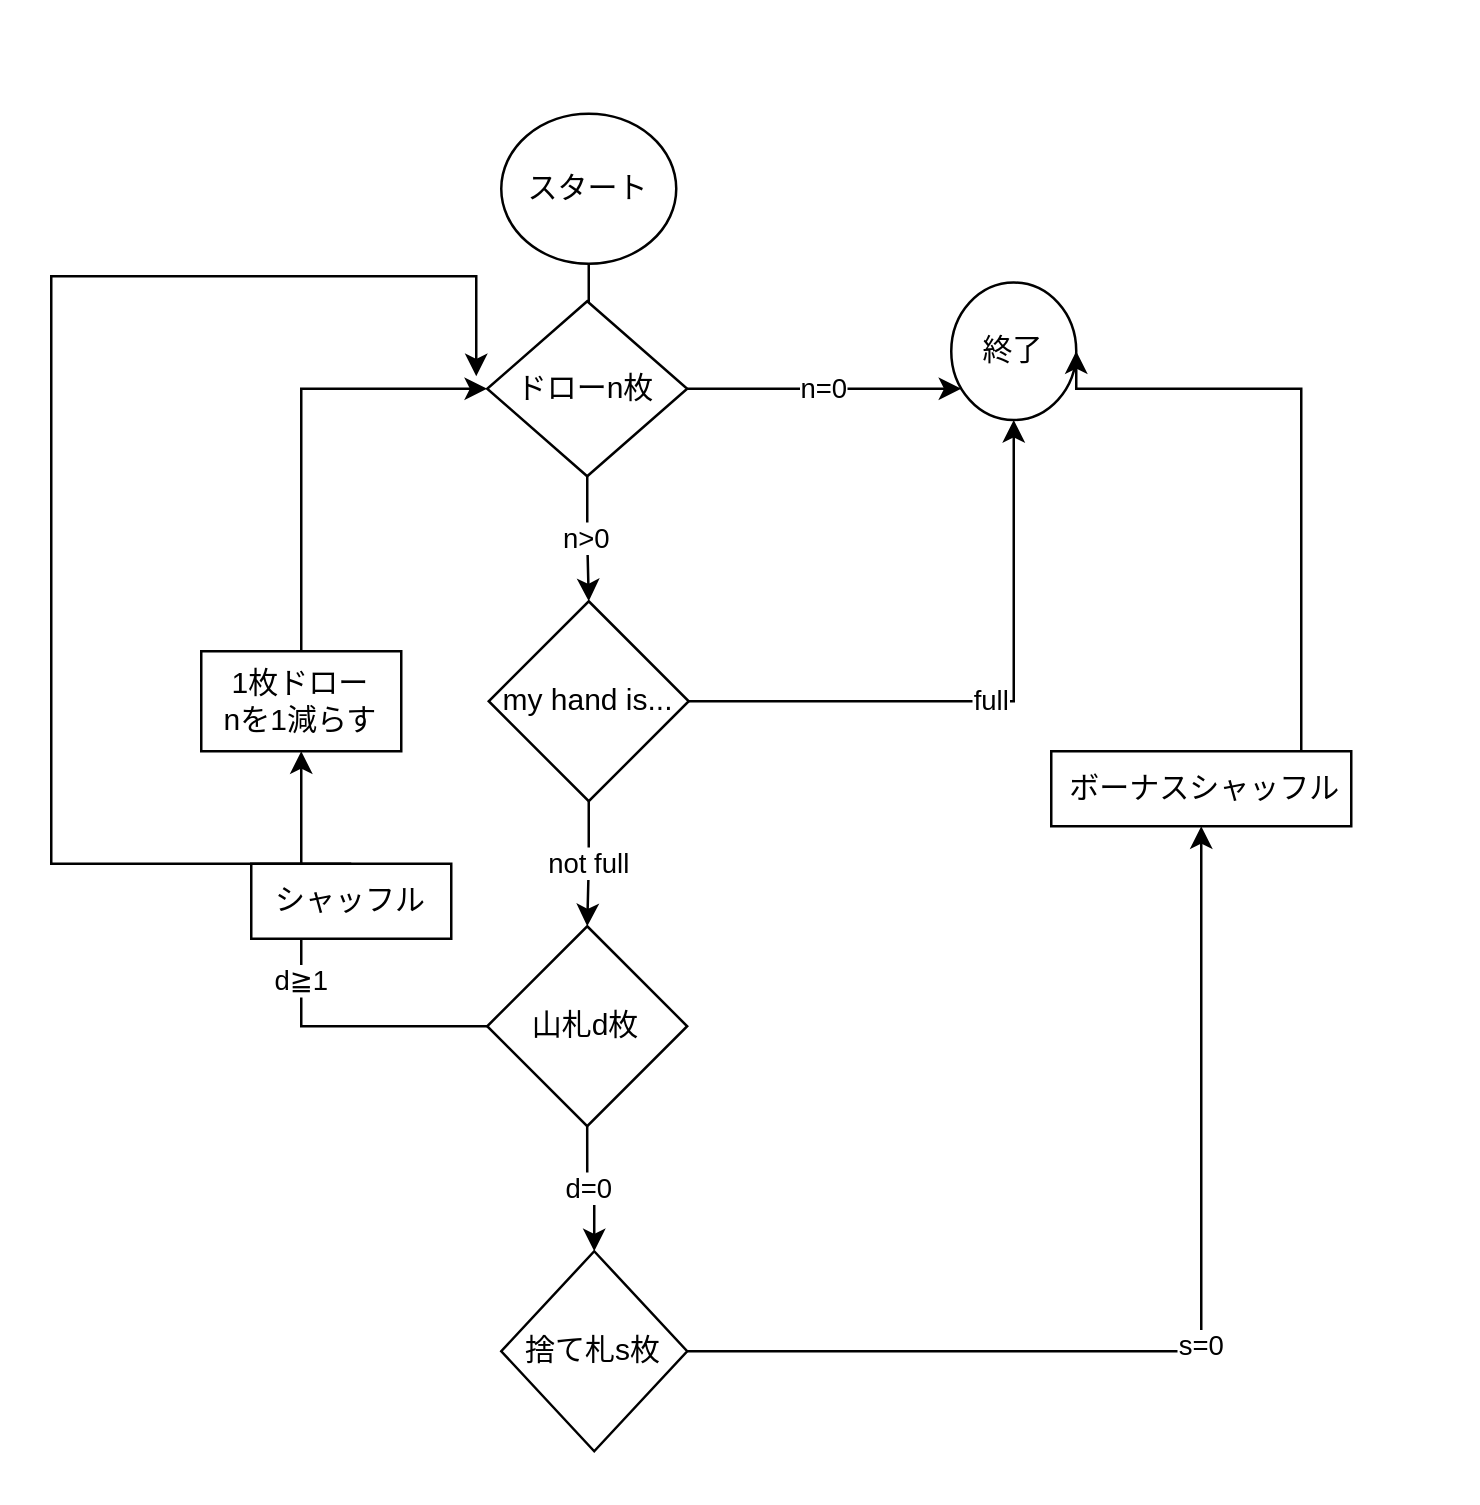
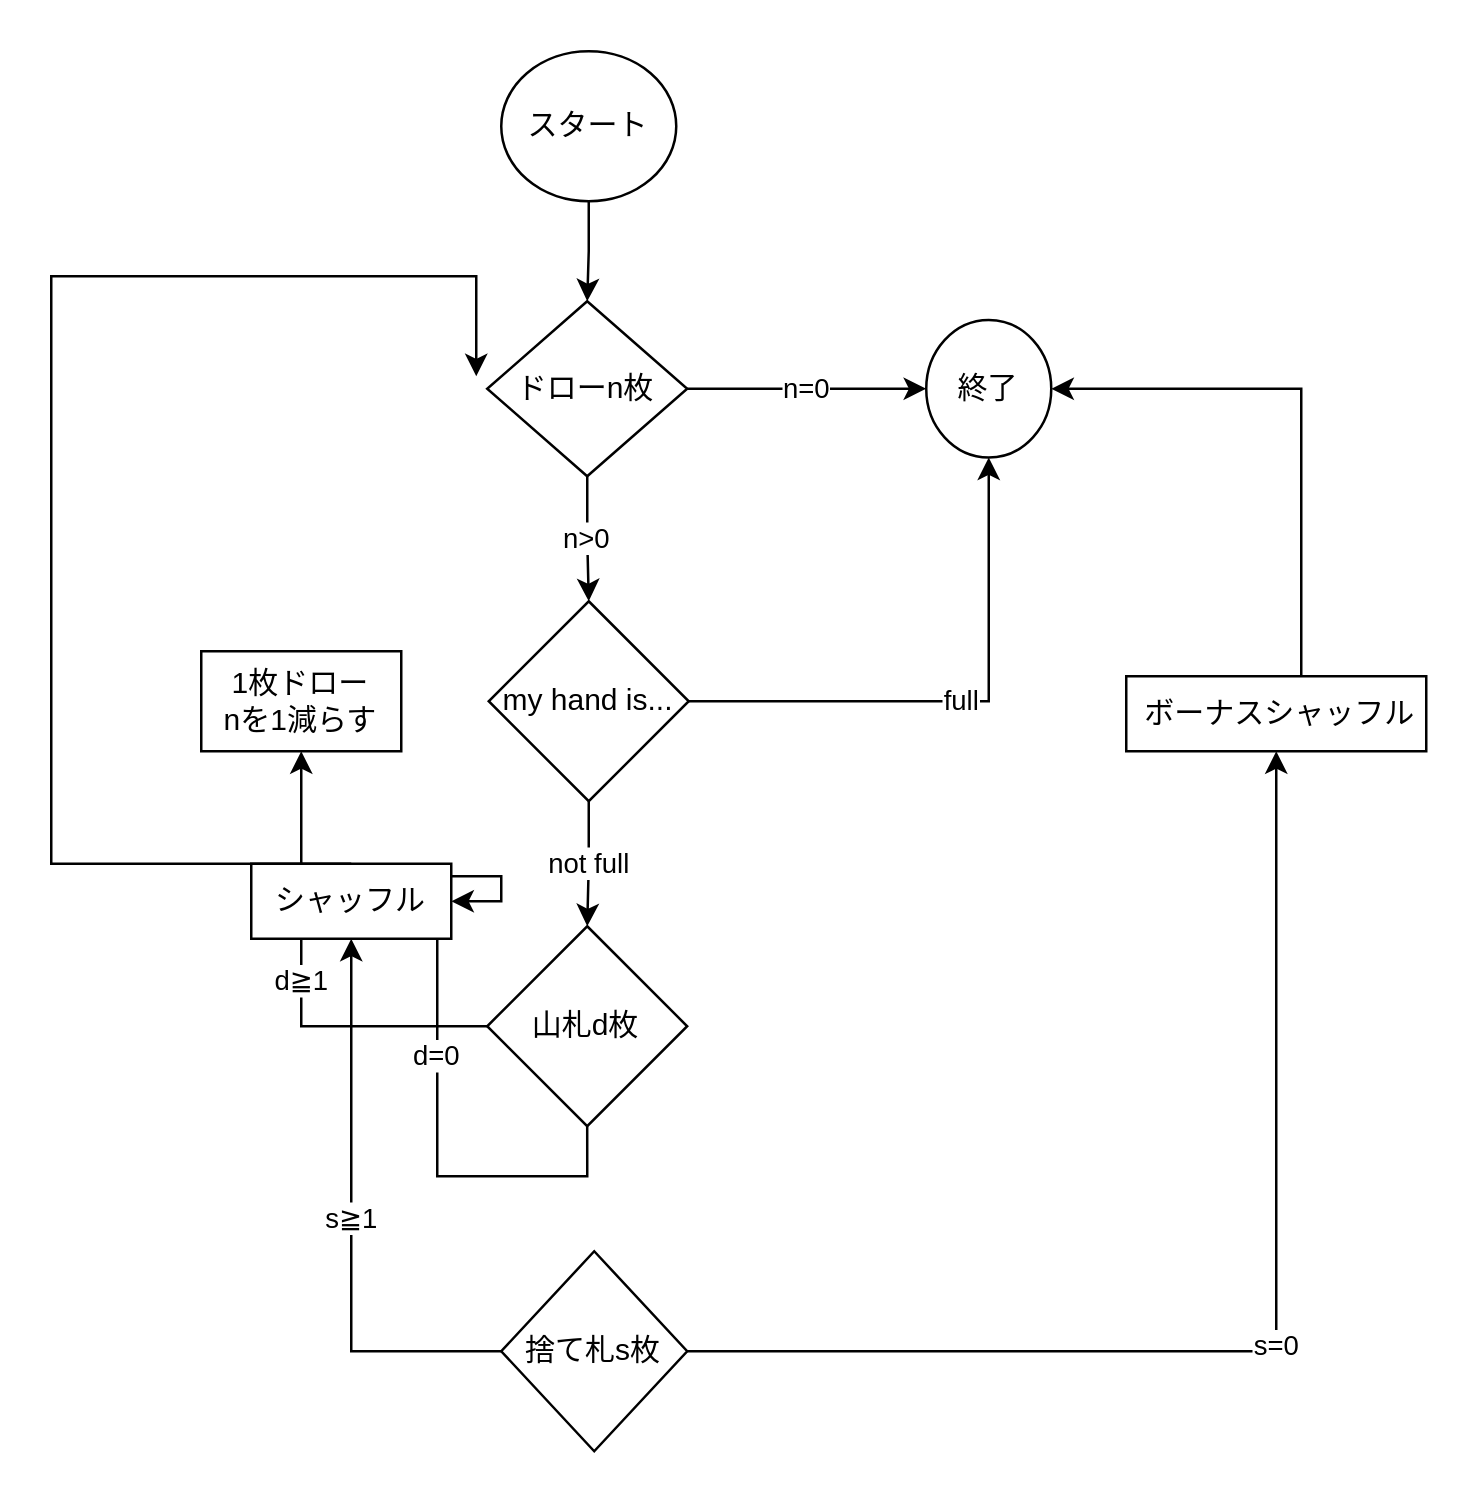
(589, 189) -> (589, 126)
(1014, 351) -> (989, 389)
(301, 435) -> none
(1201, 789) -> (1276, 714)
(594, 1219) -> (463, 1176)
none -> (351, 1266)
